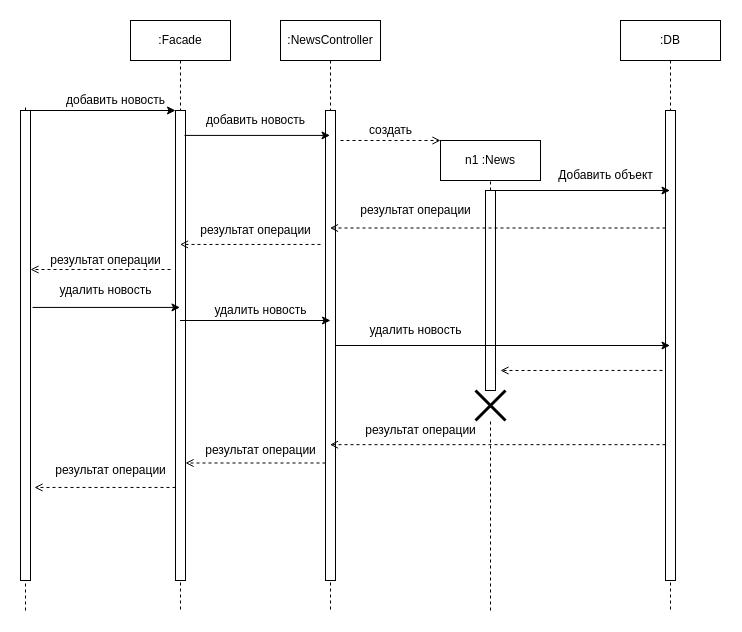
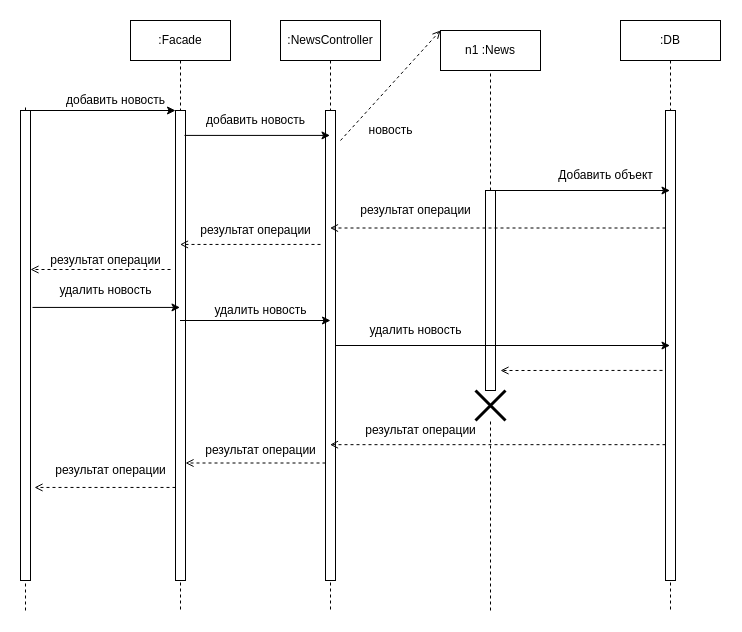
(391, 131) -> (391, 131)
(491, 161) -> (491, 51)
